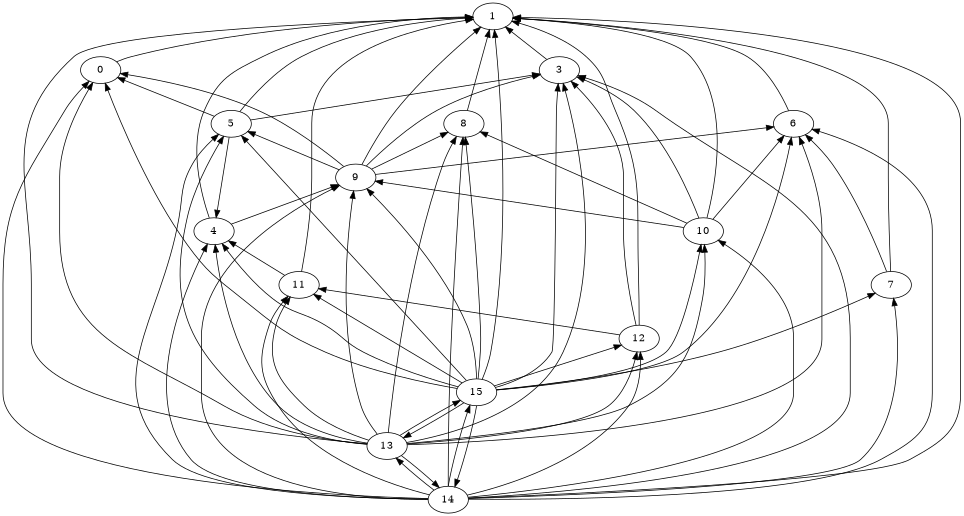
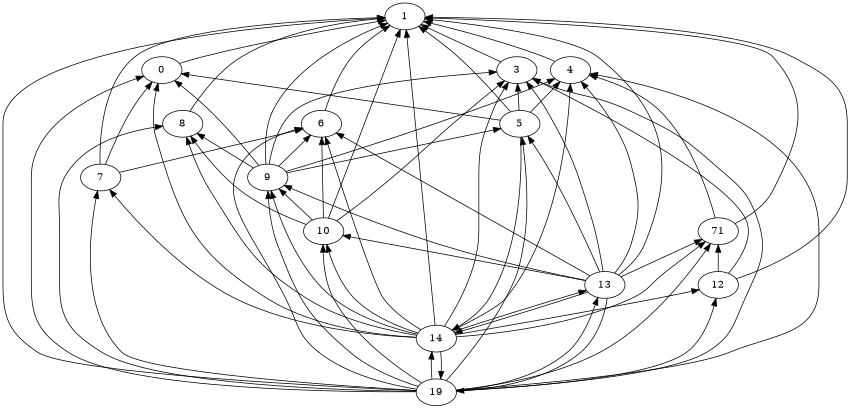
(281, 206) -> (424, 127)
(299, 285) -> (718, 231)
(411, 286) -> none
(113, 343) -> (123, 124)
(477, 392) -> (436, 392)
(599, 411) -> none
(147, 426) -> (512, 241)
